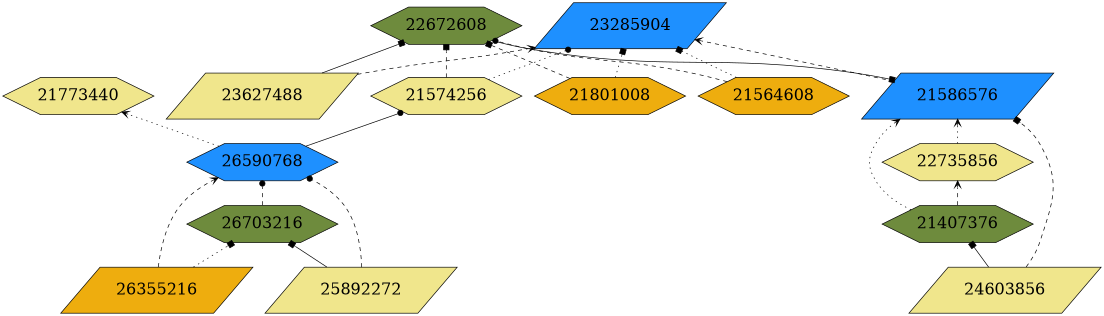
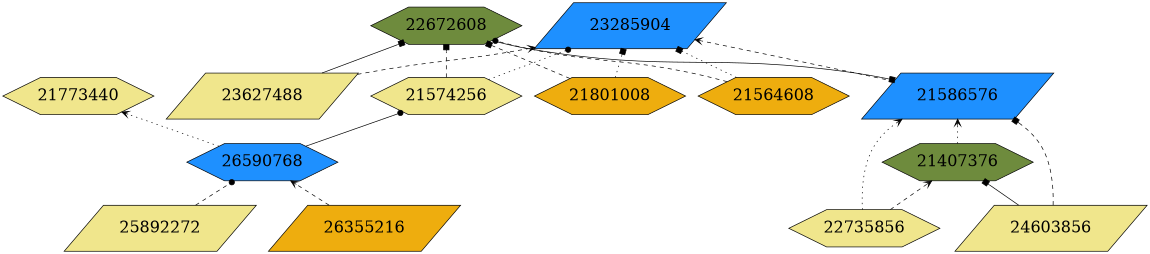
(958, 196) -> (908, 197)
(262, 224) -> none
